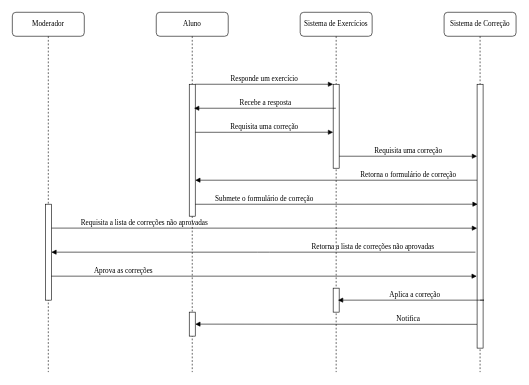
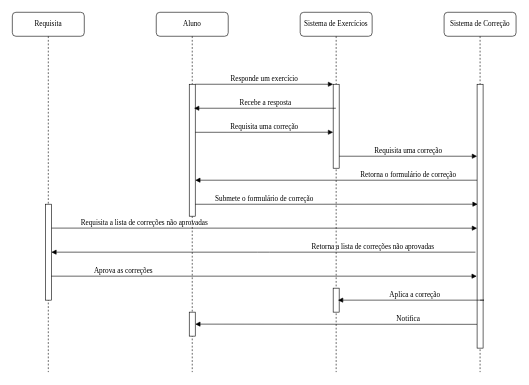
(48, 24) -> (48, 24)
